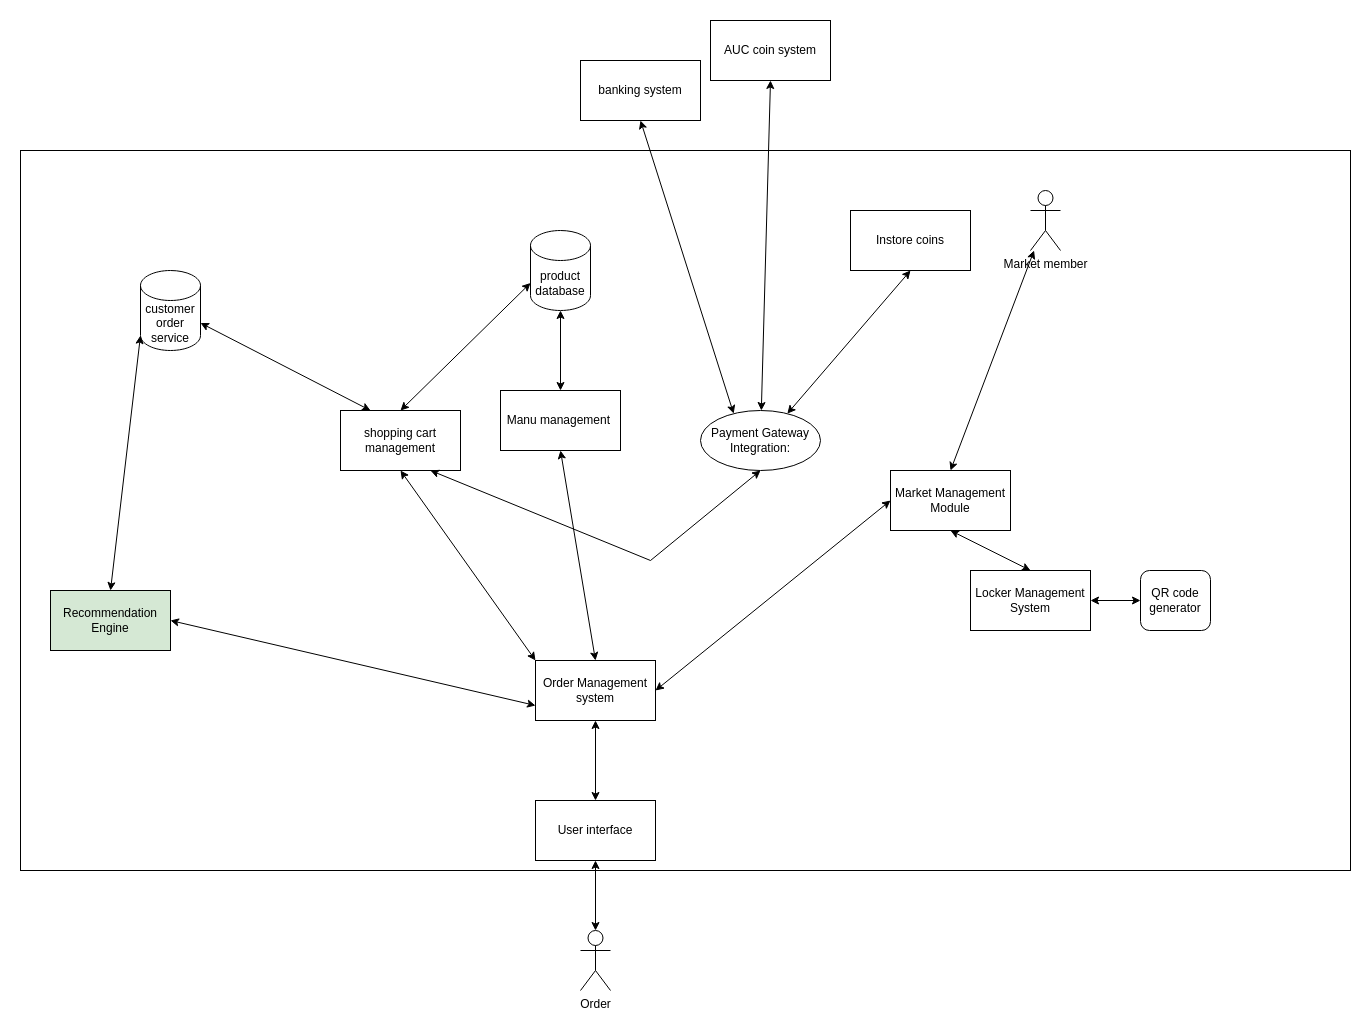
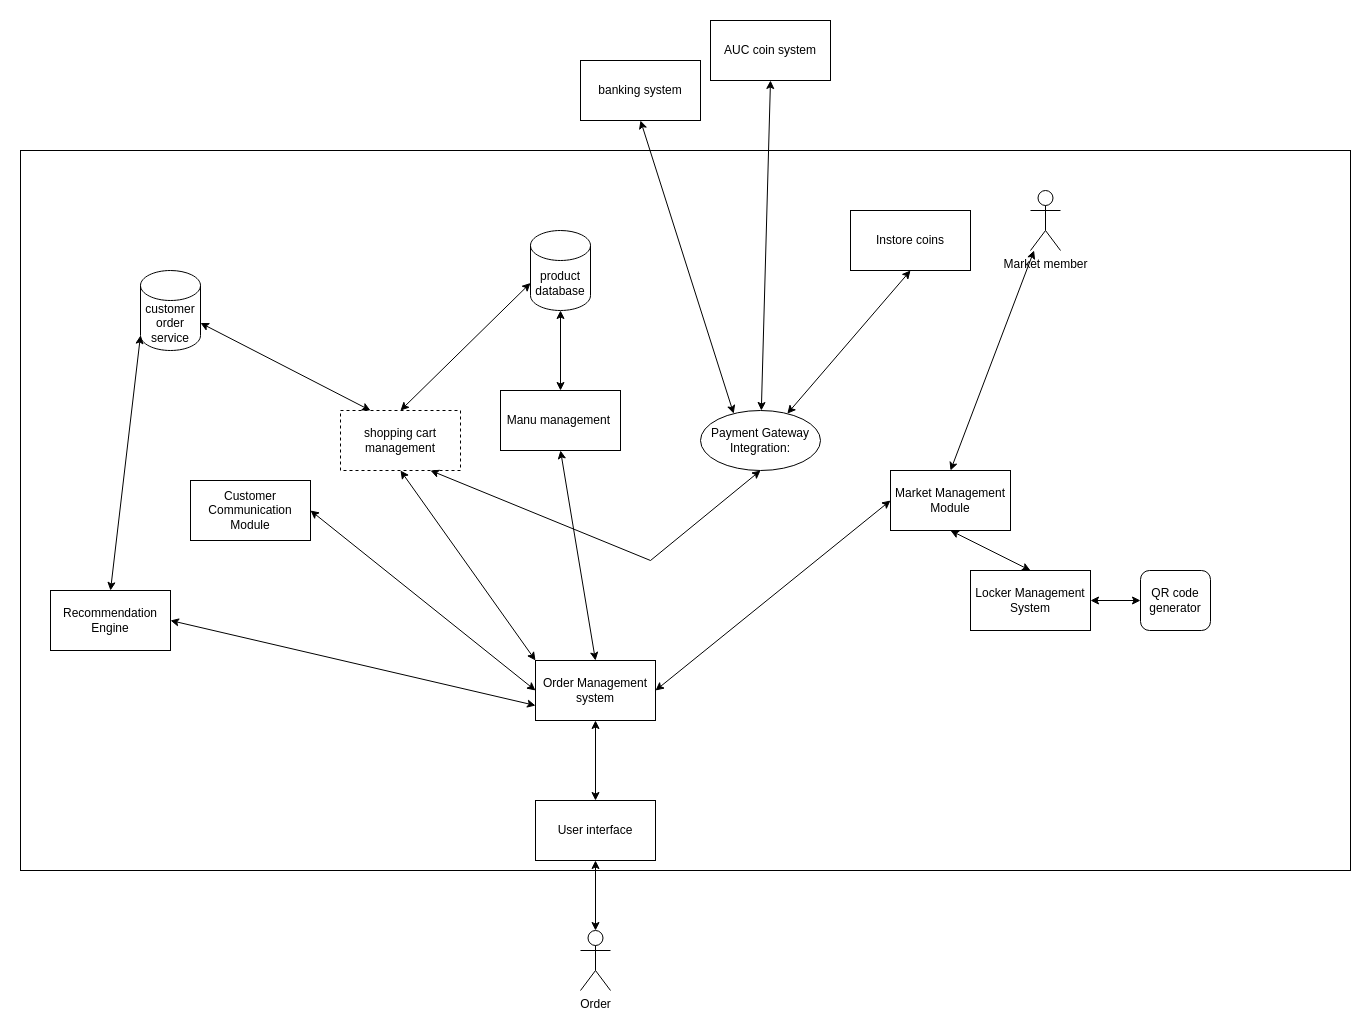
(401, 441) -> (401, 441)
none -> (251, 511)
none -> (423, 600)
(111, 621) -> (111, 621)
